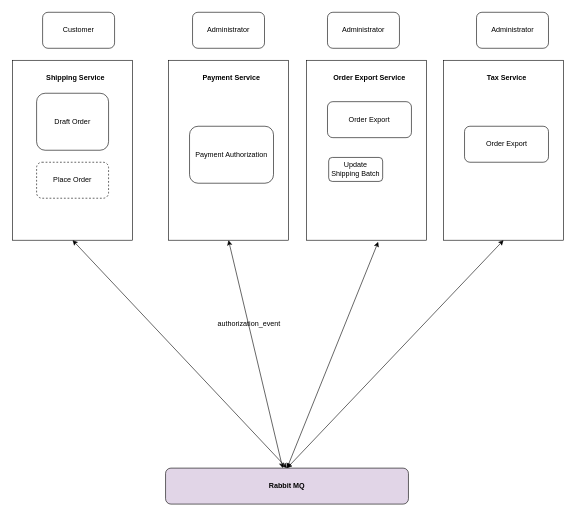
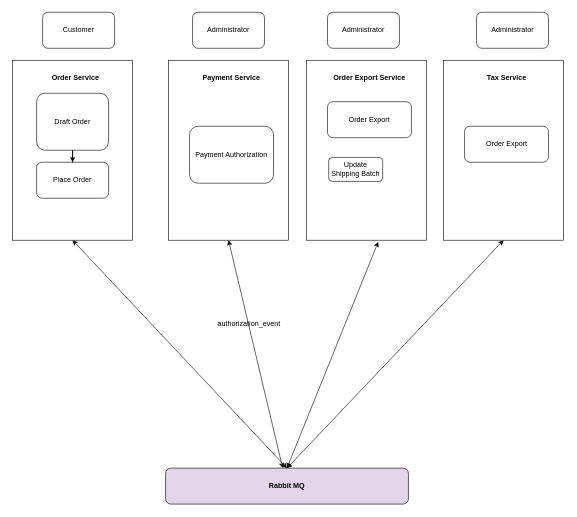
(75, 78) -> (75, 78)
none -> (72, 158)
(72, 180) -> (72, 180)
